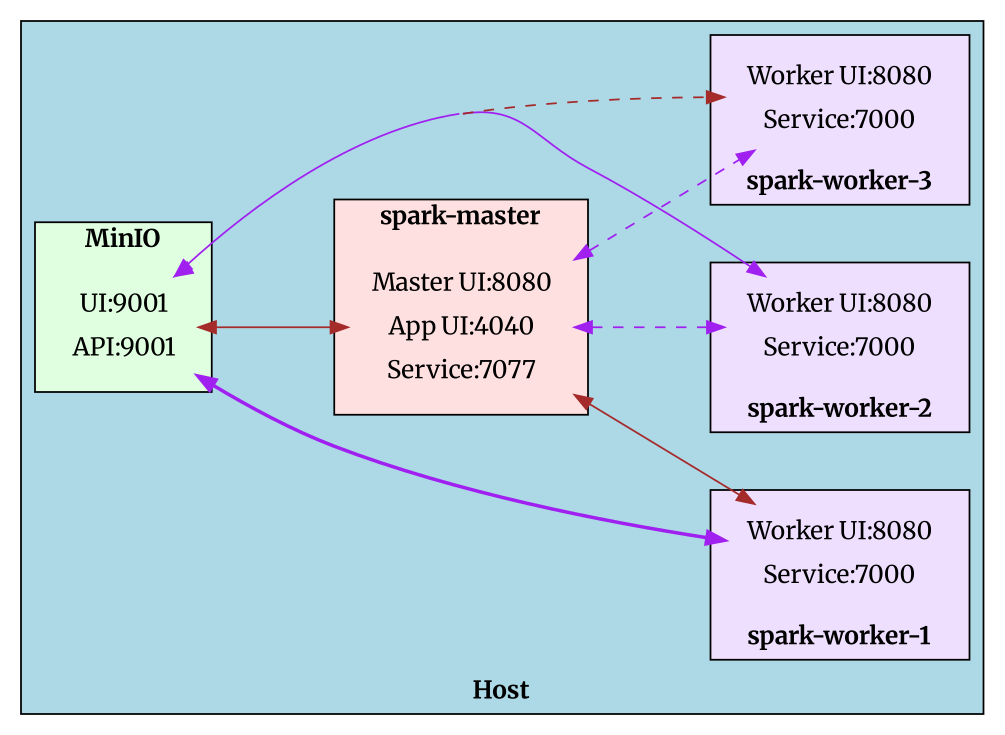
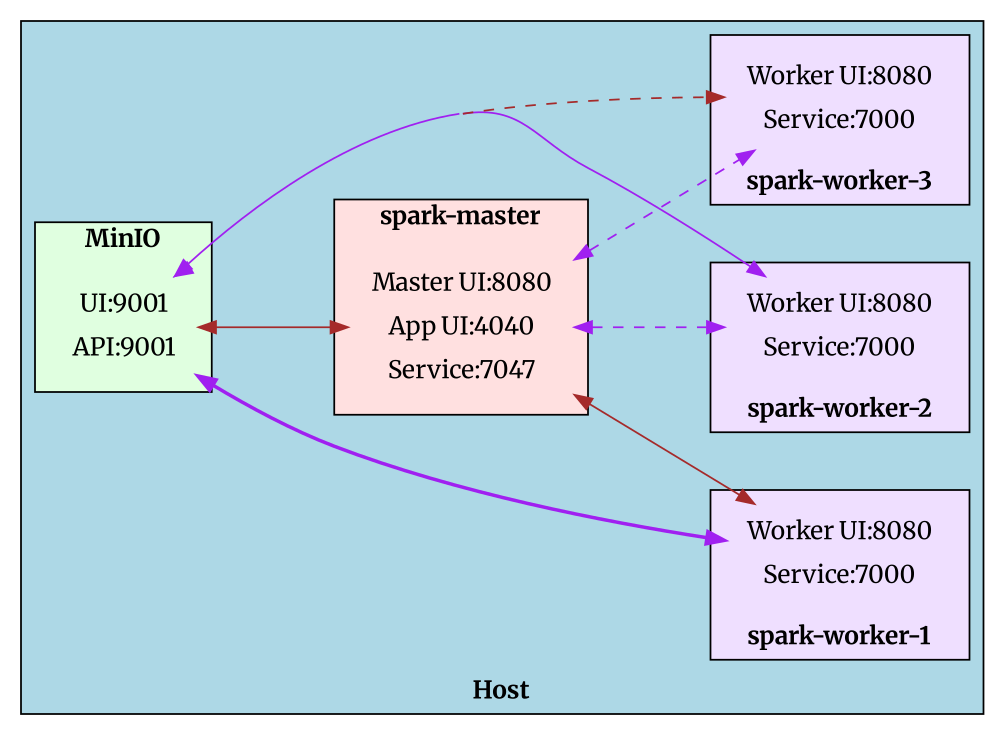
(462, 371) -> (462, 371)
